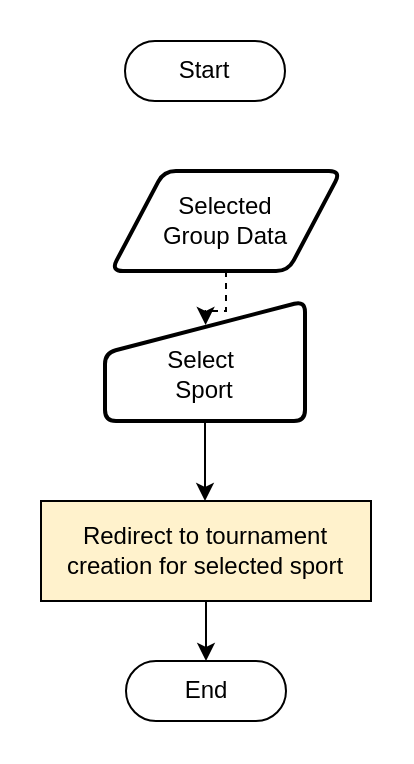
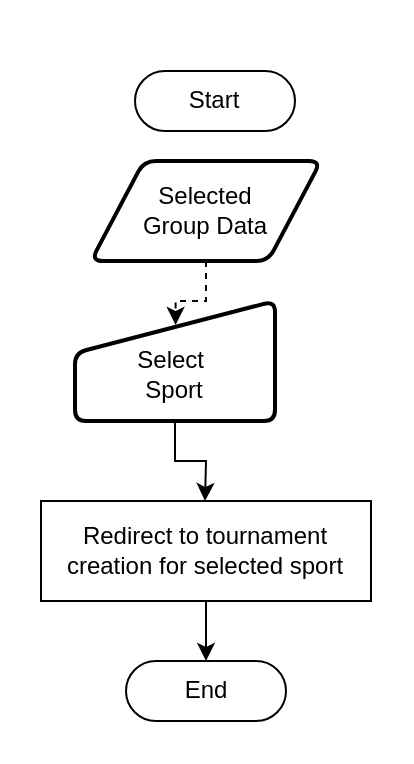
(205, 71) -> (215, 101)
(226, 221) -> (206, 211)
(205, 361) -> (175, 361)
(206, 551) -> (206, 551)
